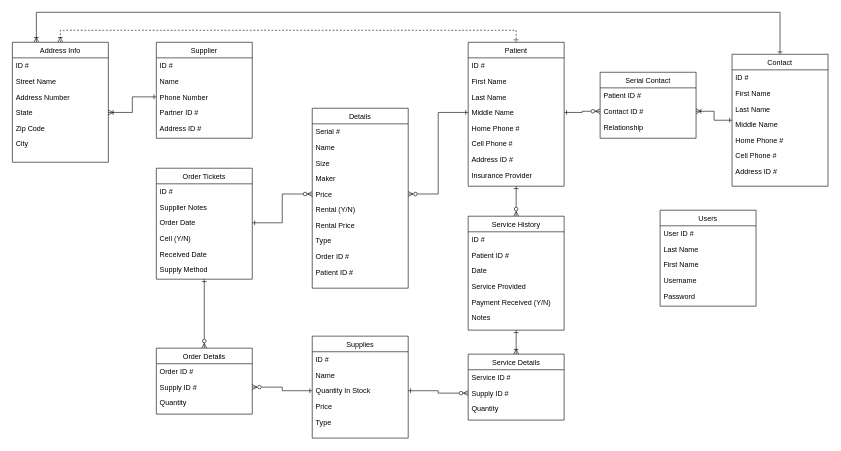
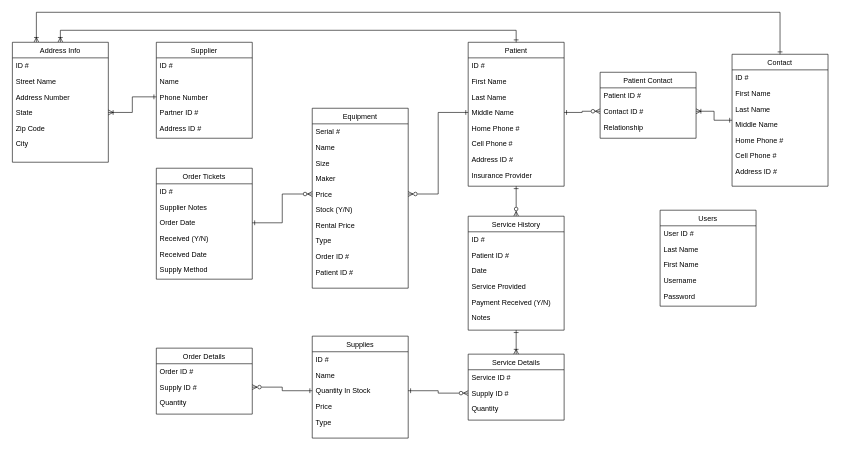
(288, 30) -> (288, 30)
(648, 80) -> (648, 80)
(360, 116) -> (360, 116)
(338, 210) -> (337, 210)
(177, 239) -> (186, 239)
(204, 311) -> none
